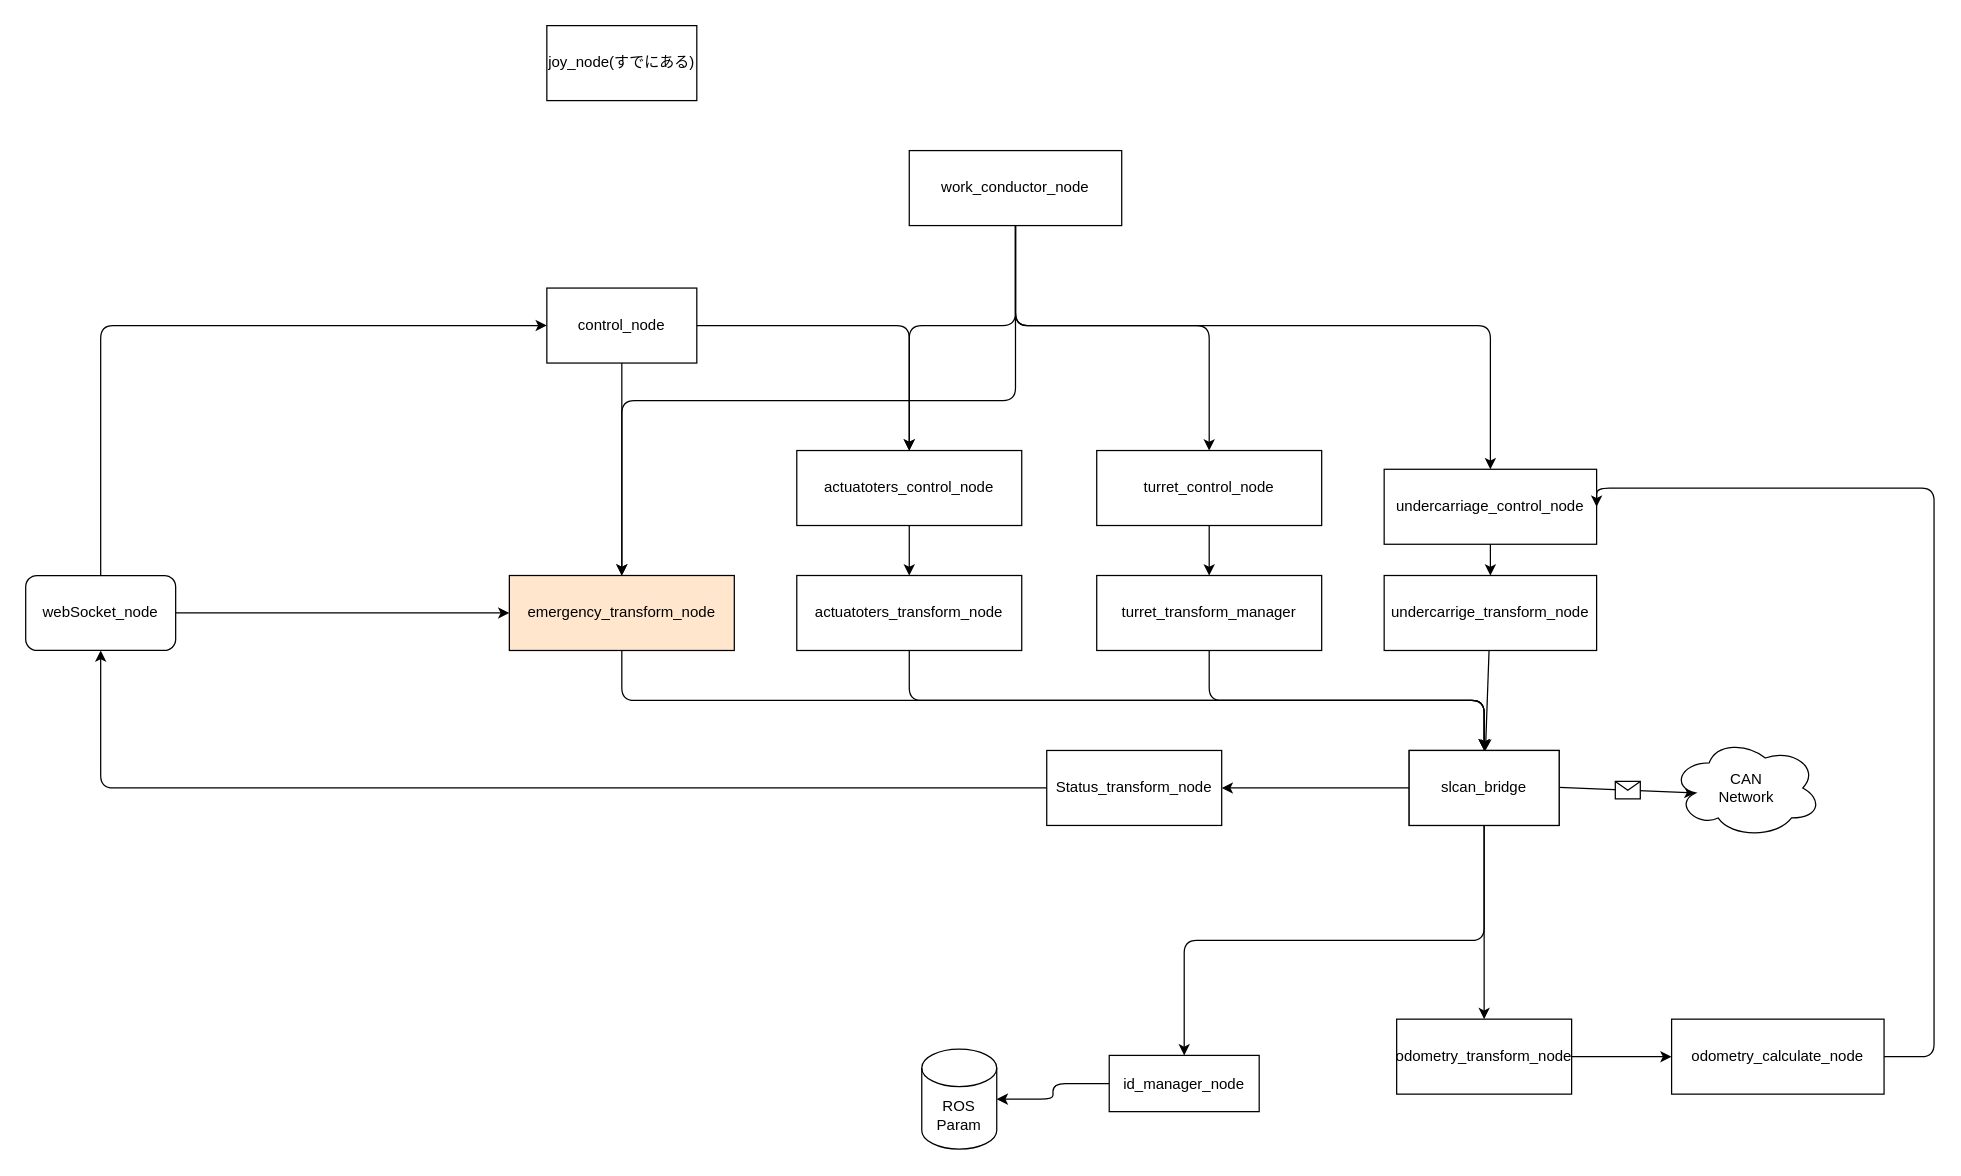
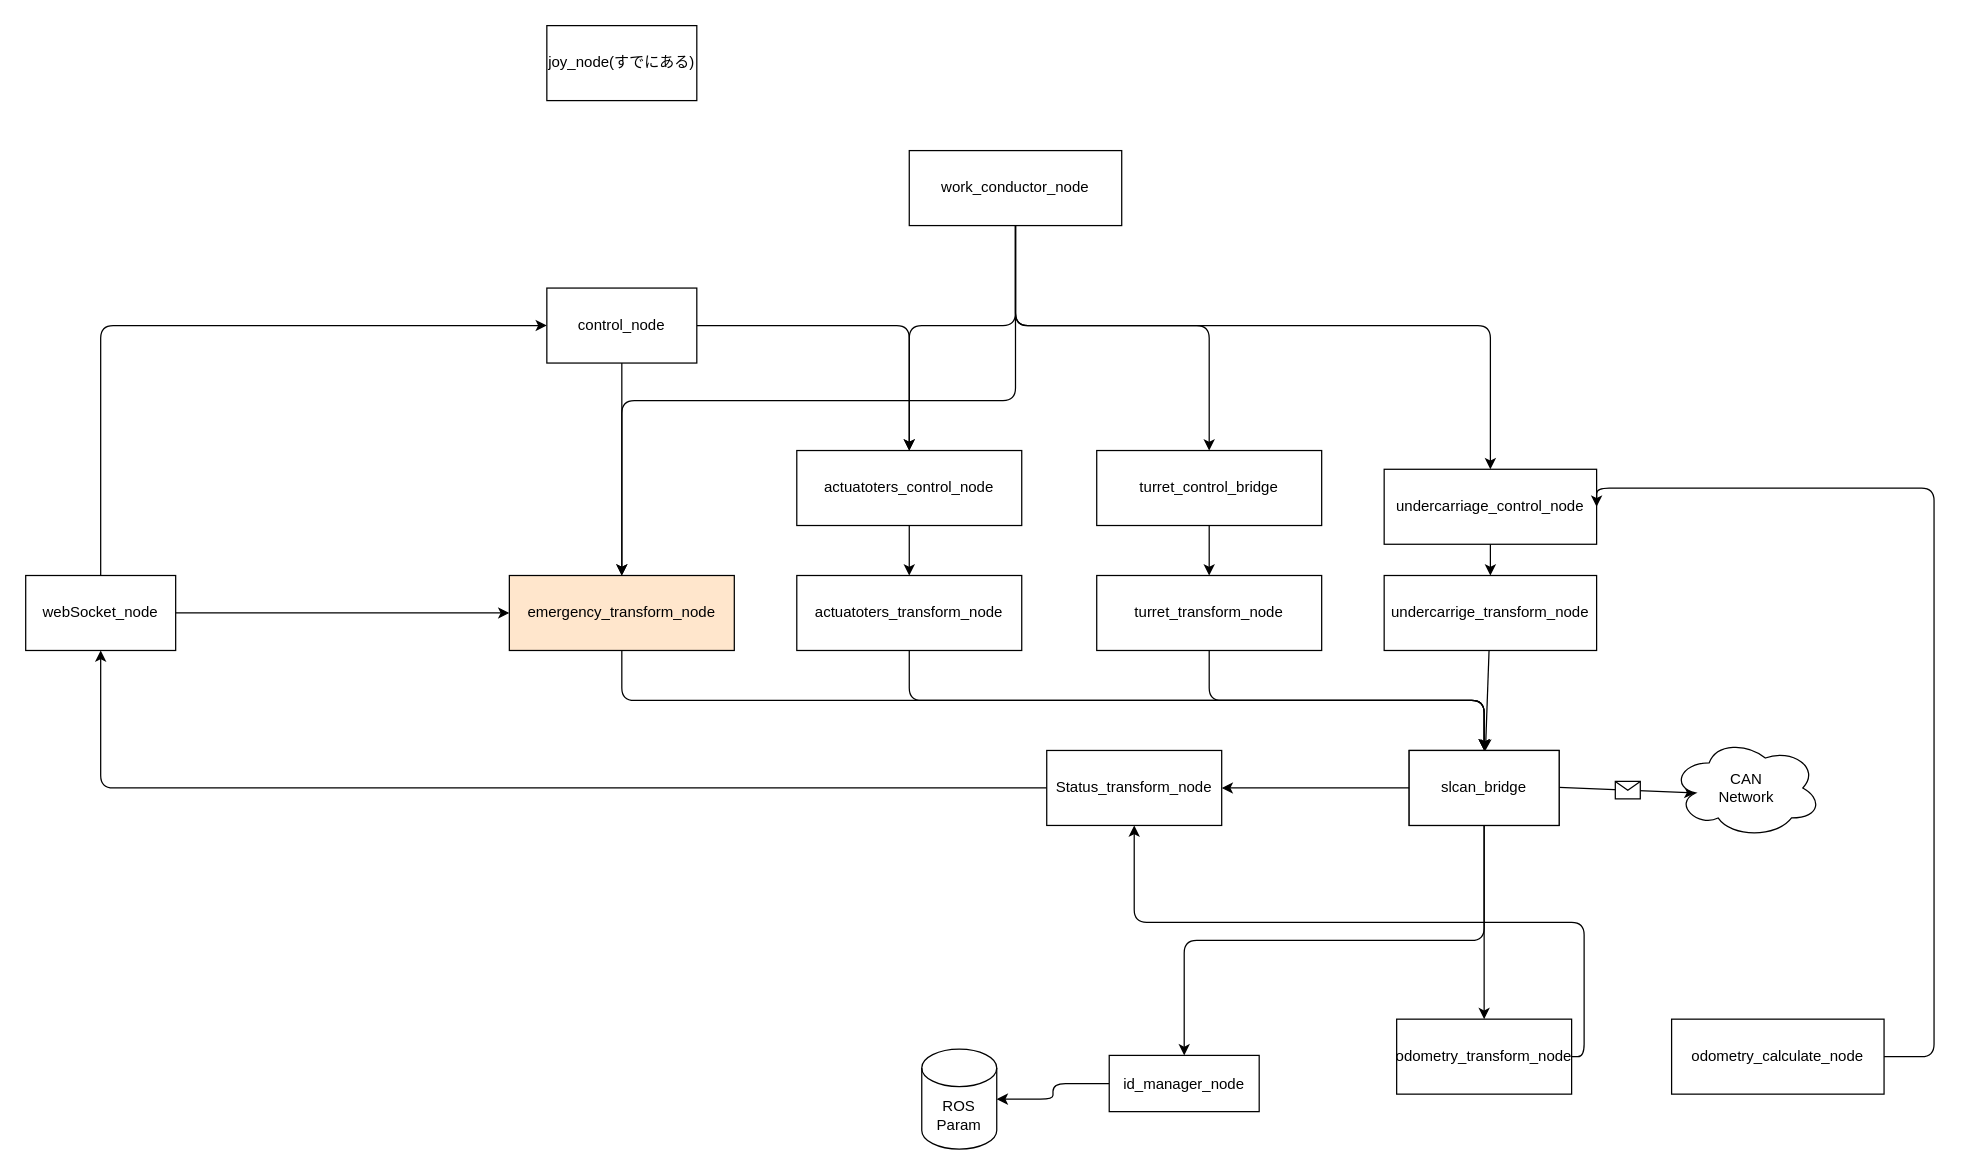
(1209, 488) -> (1209, 488)
(101, 613) -> (101, 613)
(1209, 613) -> (1209, 613)
(1620, 1057) -> (1383, 923)
